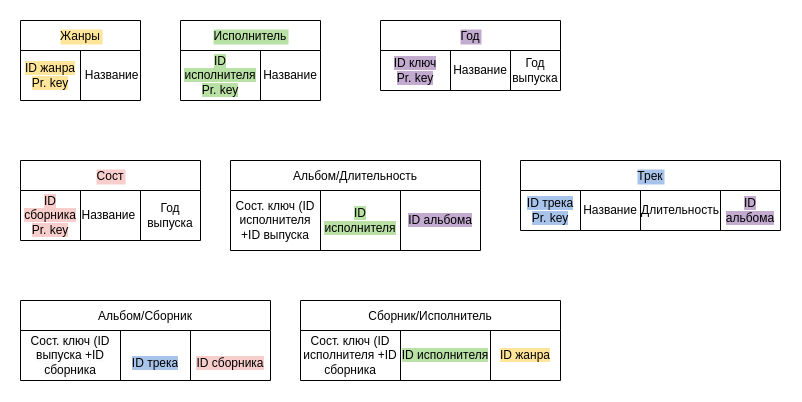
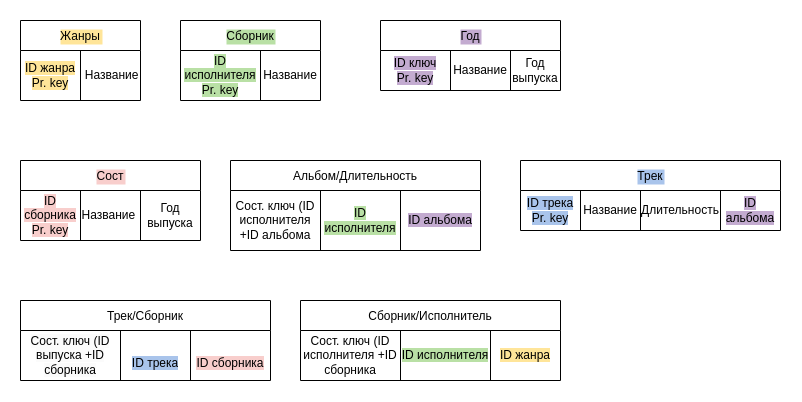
(250, 36) -> (250, 36)
(276, 221) -> (276, 221)
(145, 316) -> (145, 316)
